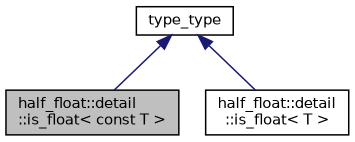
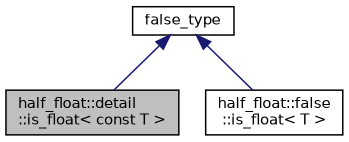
(185, 21) -> (183, 21)
(277, 113) -> (274, 113)
